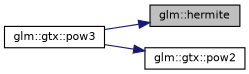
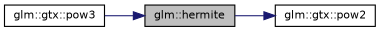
(119, 47) -> (249, 16)
